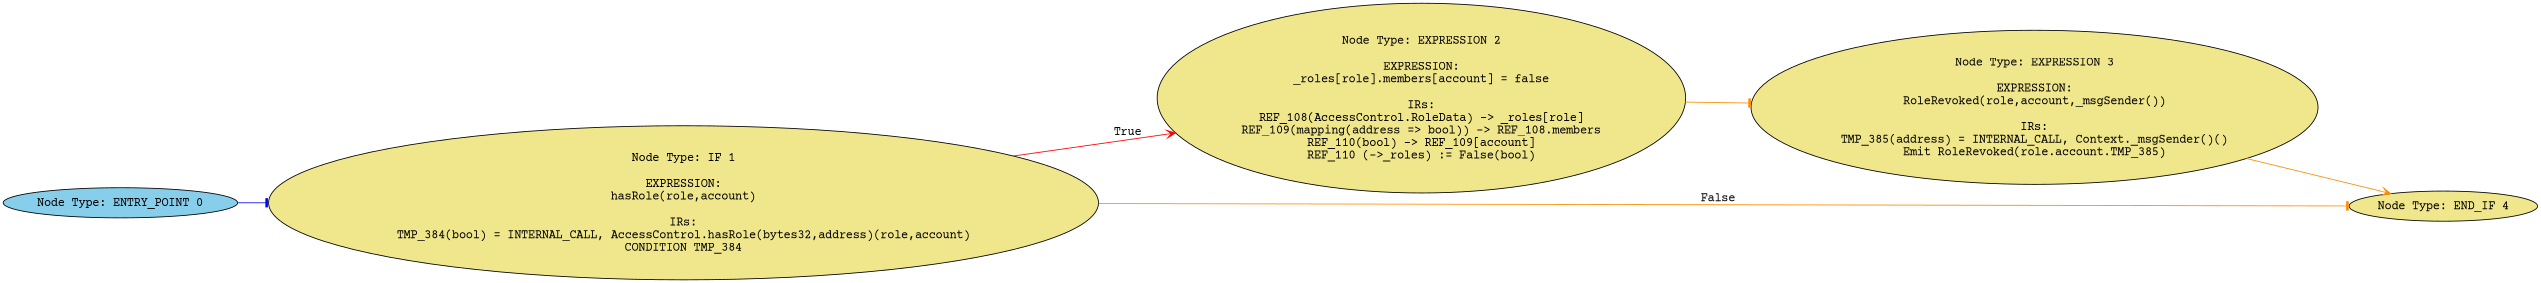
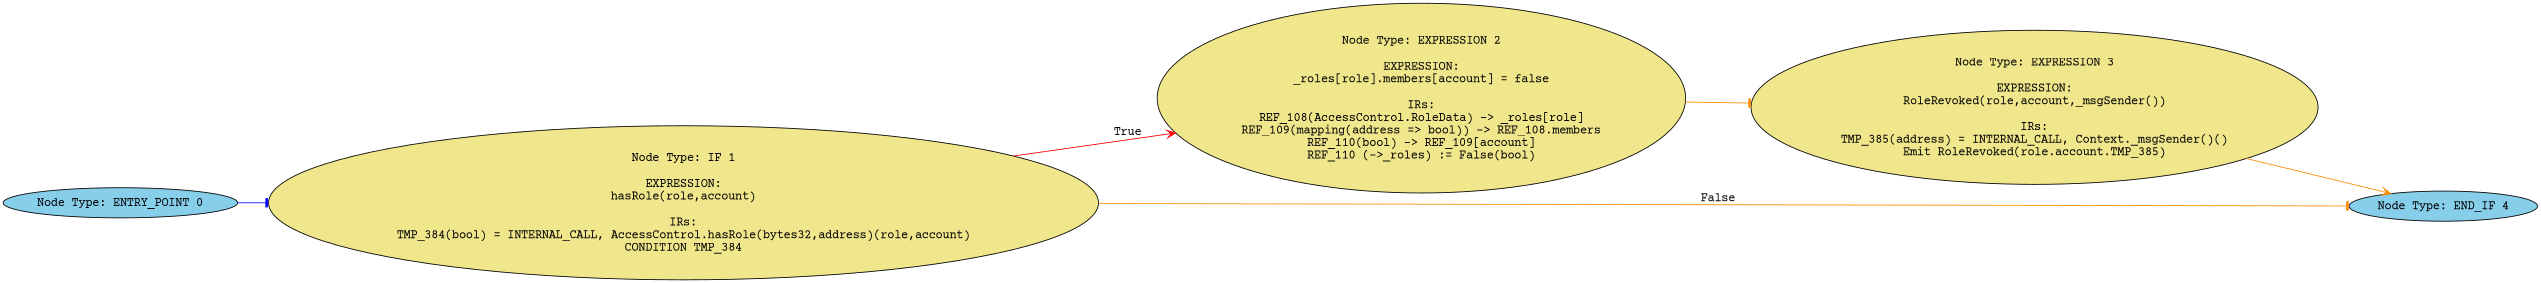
(2443, 206) -> (2443, 206)
